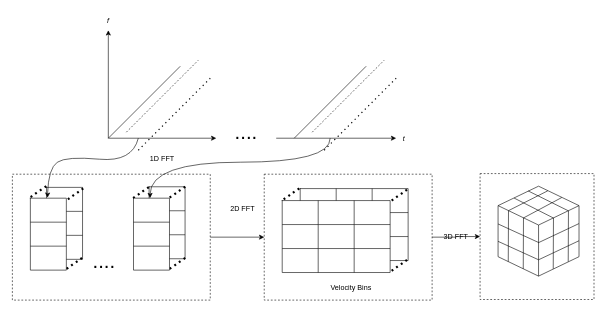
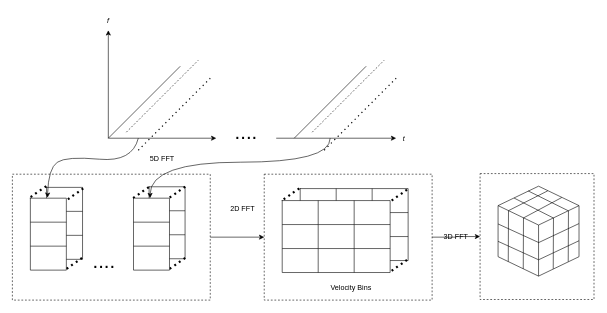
(162, 159) -> (162, 159)
